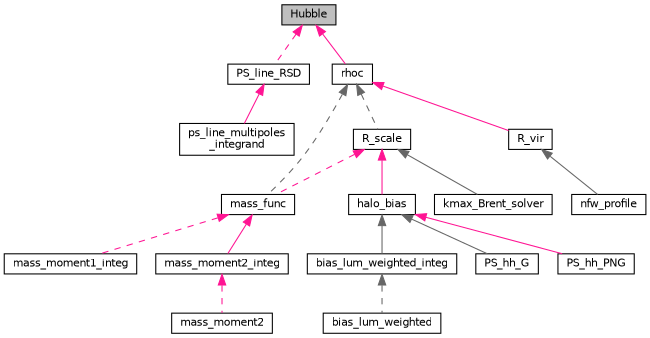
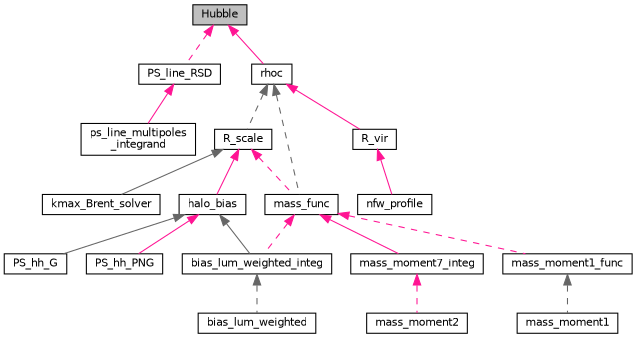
(574, 175) -> (386, 177)
none -> (276, 238)
(70, 264) -> (567, 264)
(222, 264) -> (417, 264)
none -> (567, 323)
